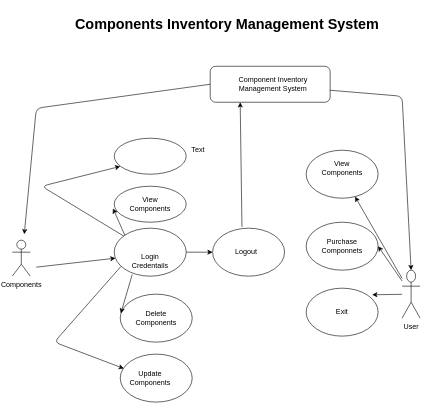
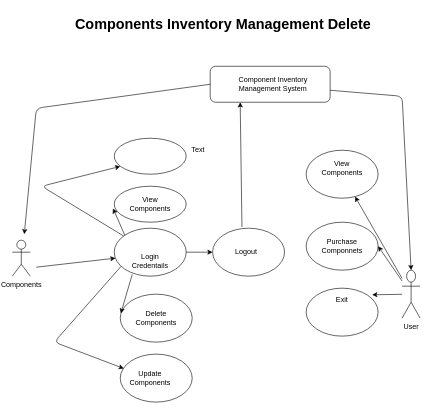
(149, 11) -> (148, 11)
(342, 312) -> (342, 300)
